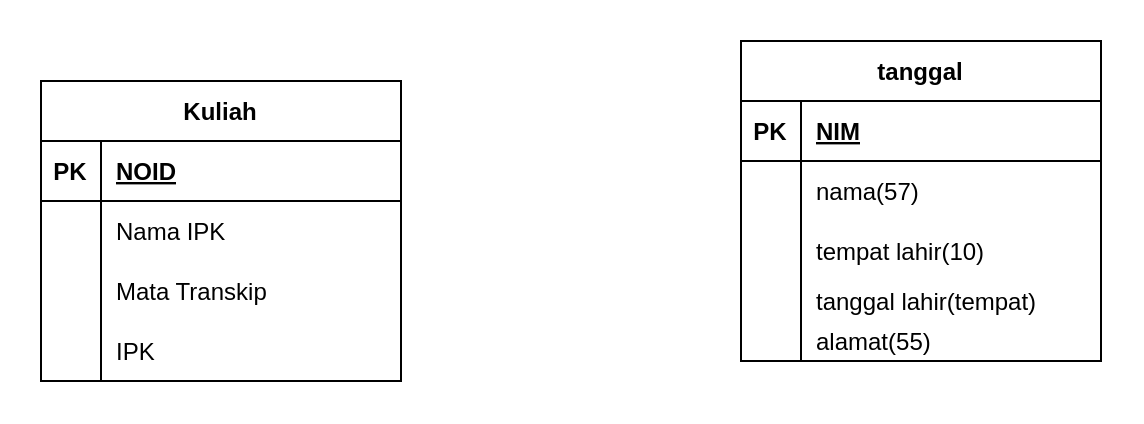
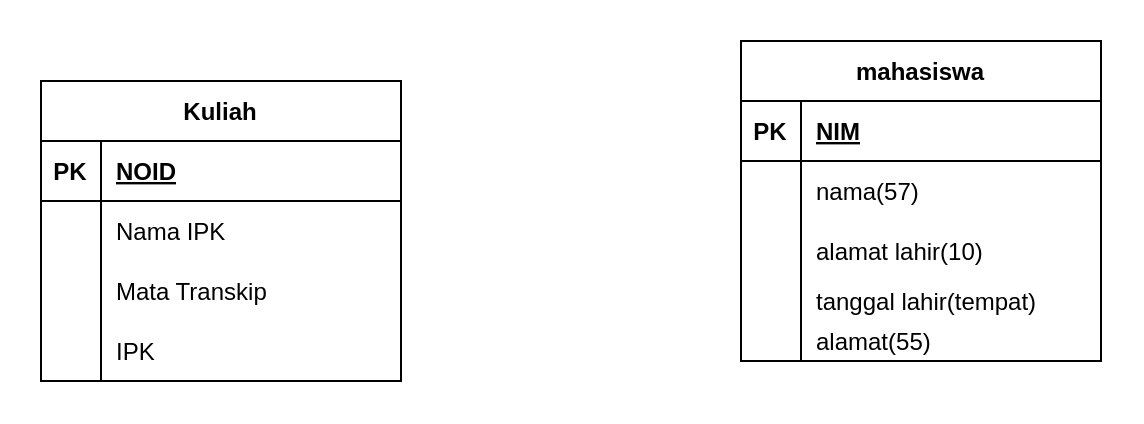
(920, 72) -> (920, 72)
(914, 252) -> (911, 252)
